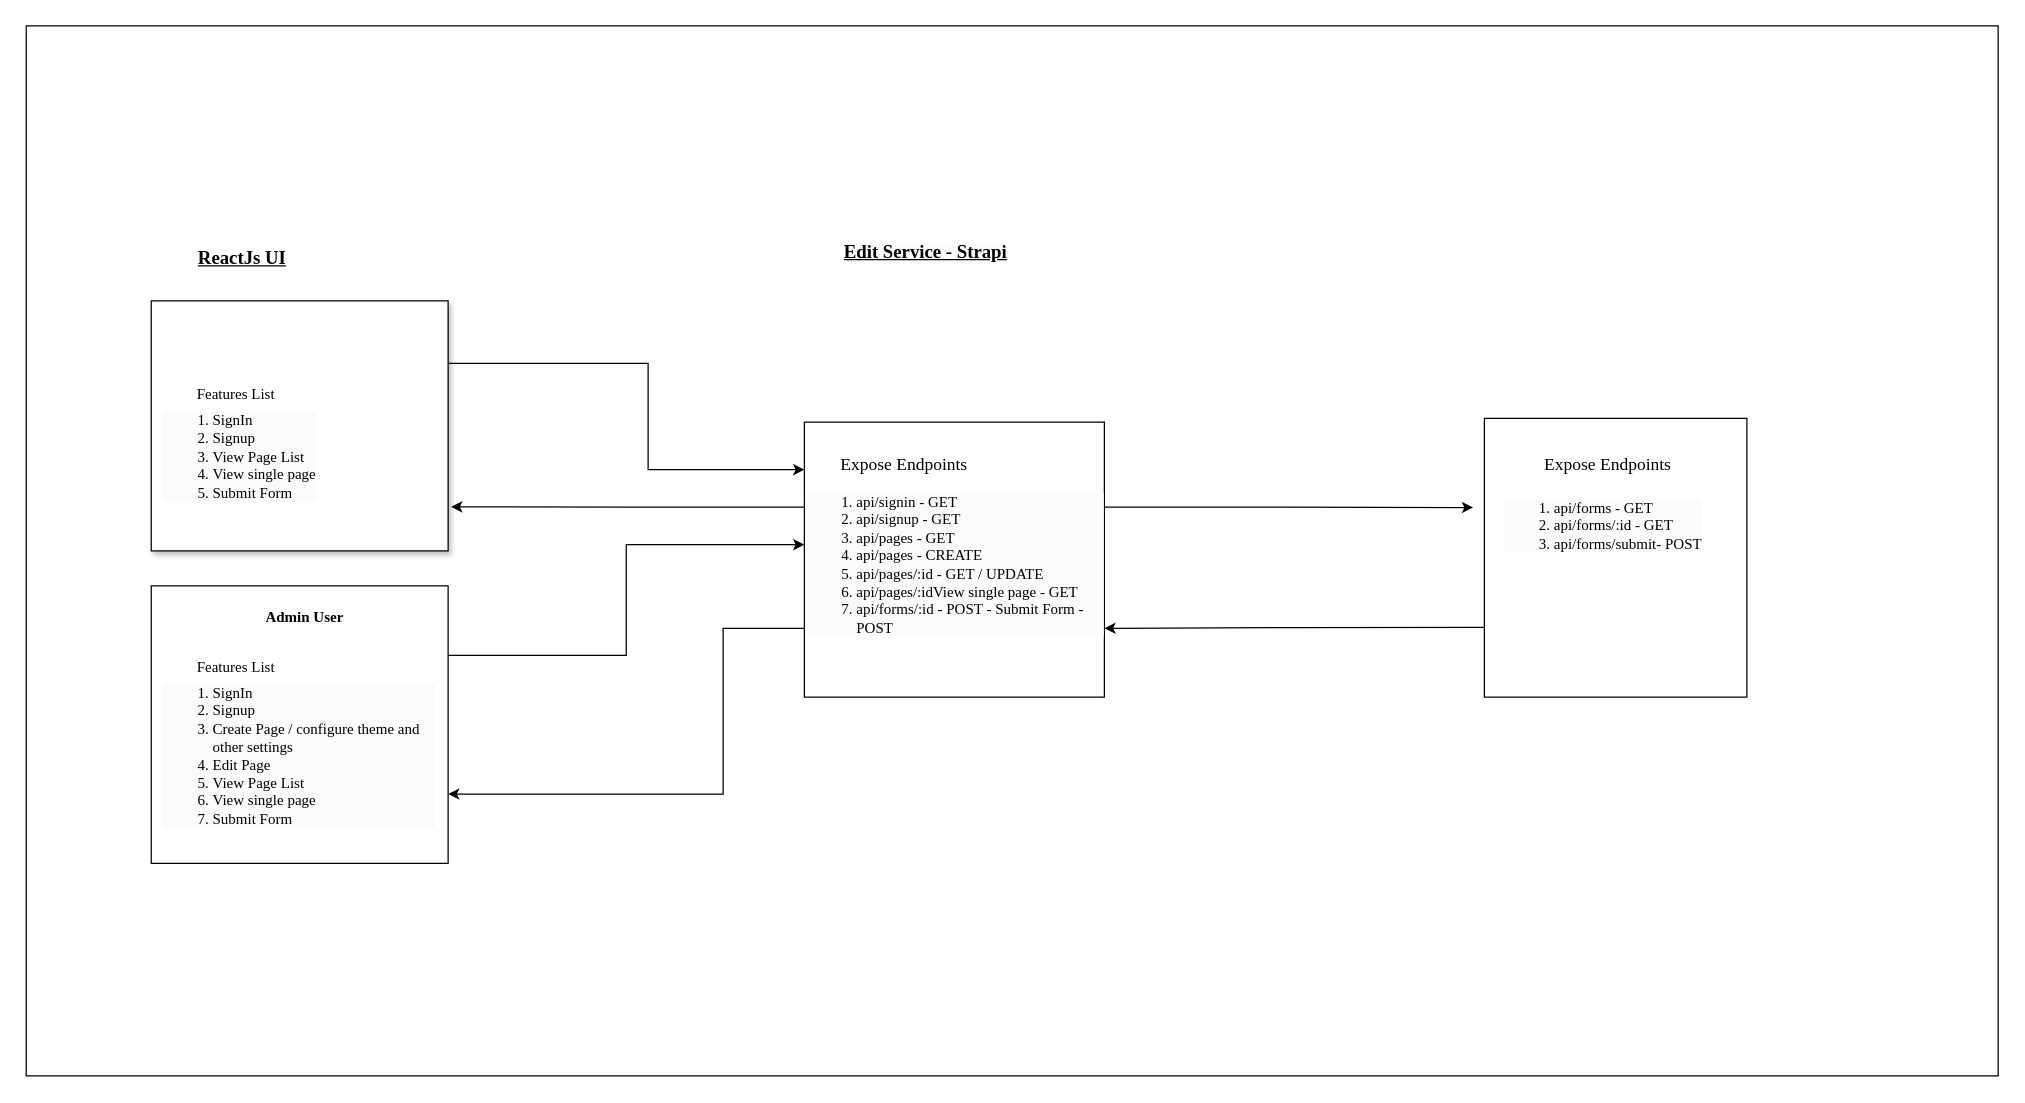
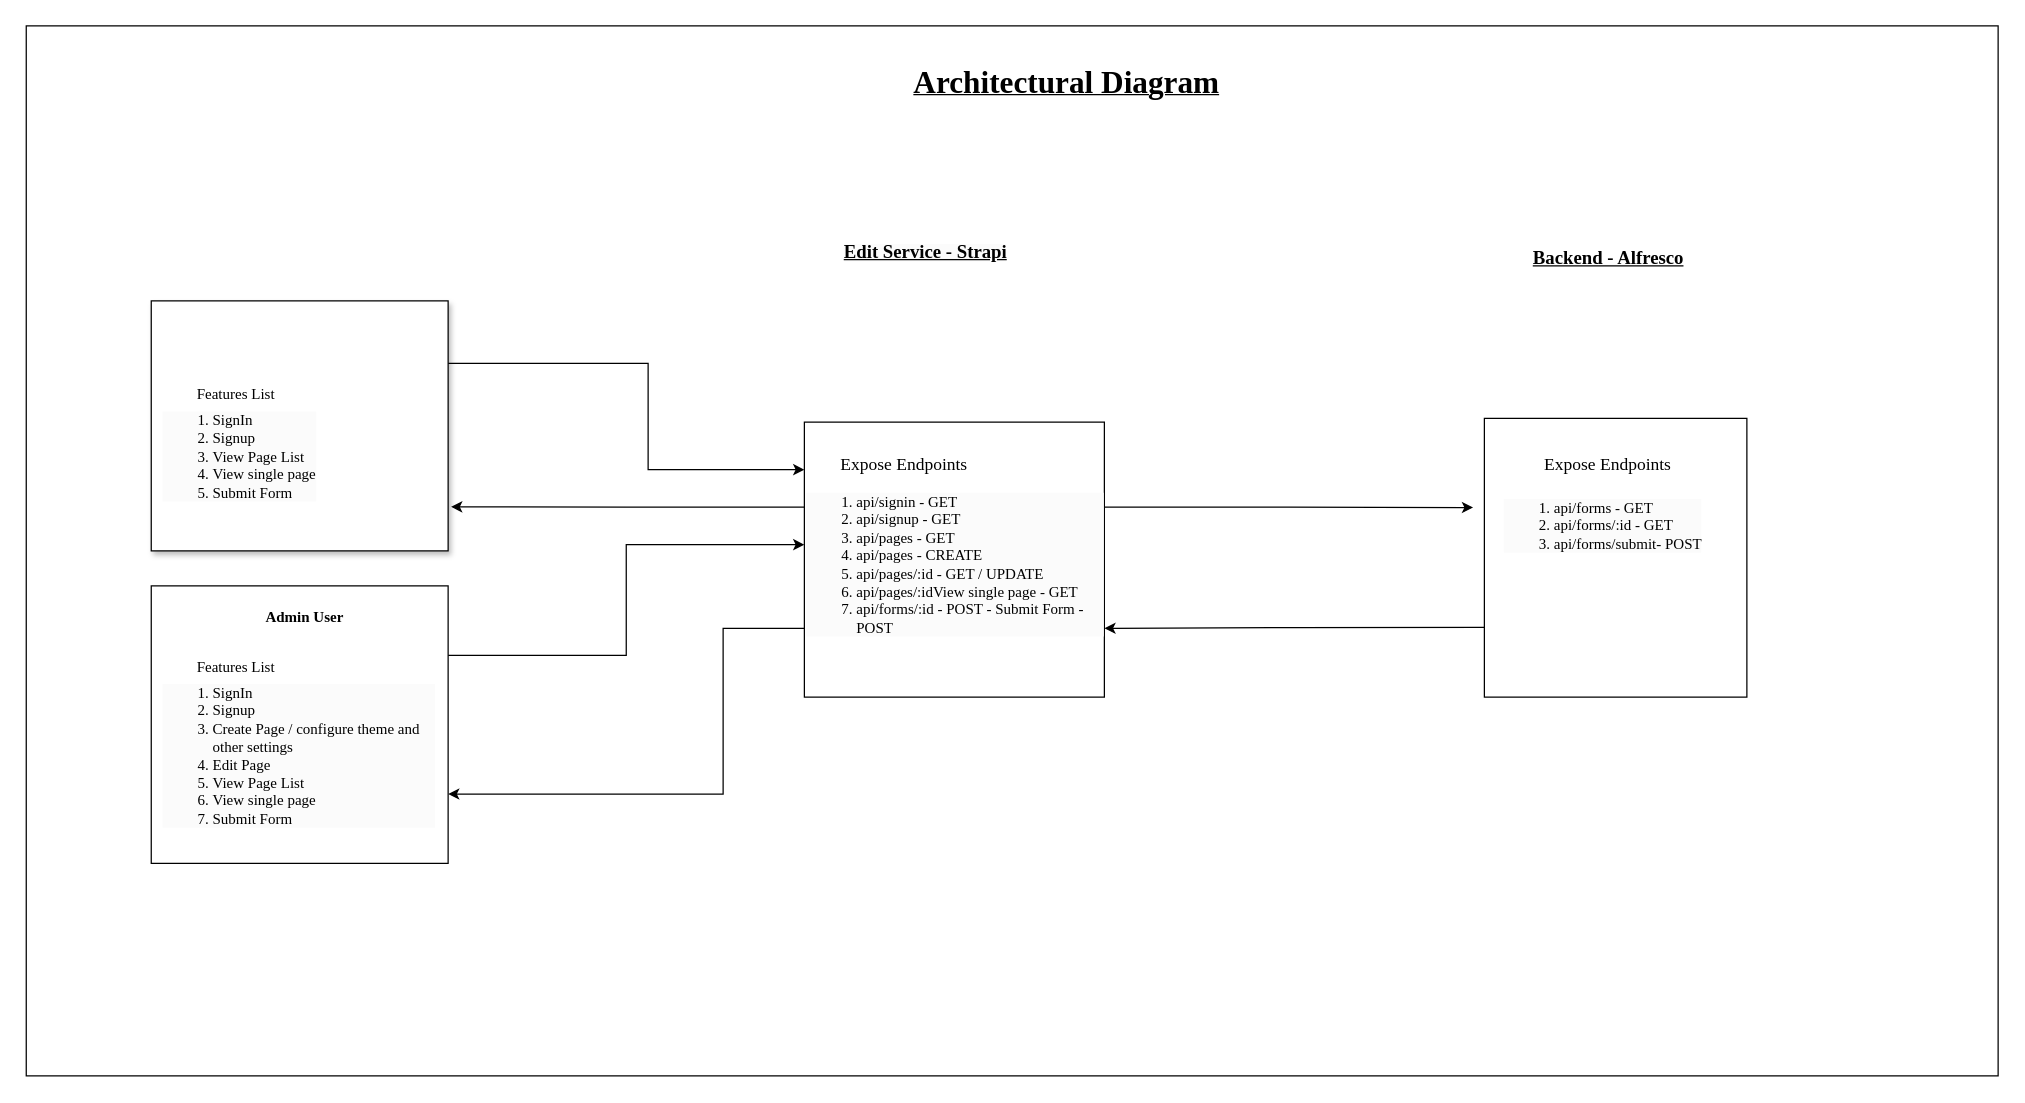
none -> (1067, 82)
(242, 257) -> none
none -> (1608, 257)
